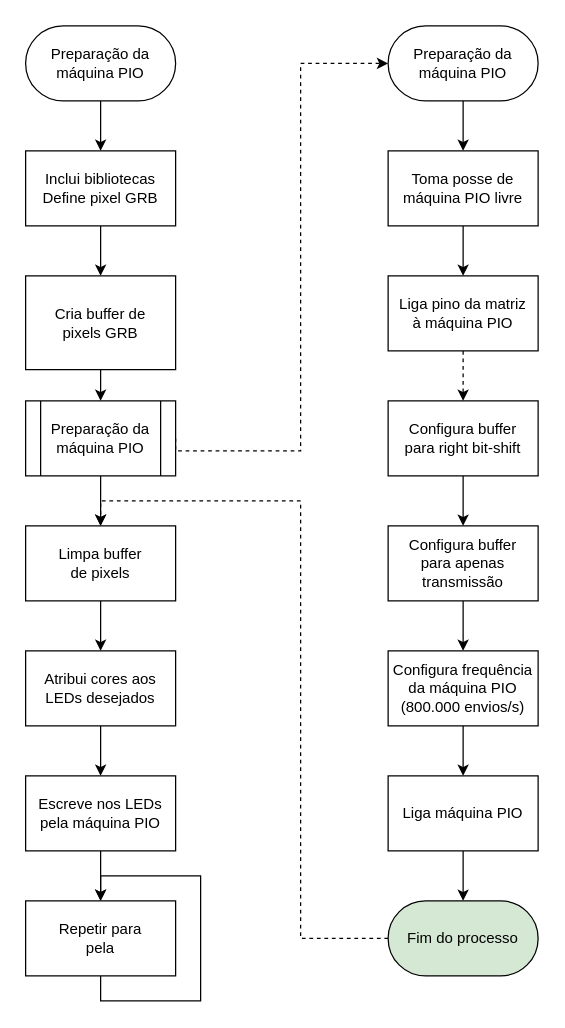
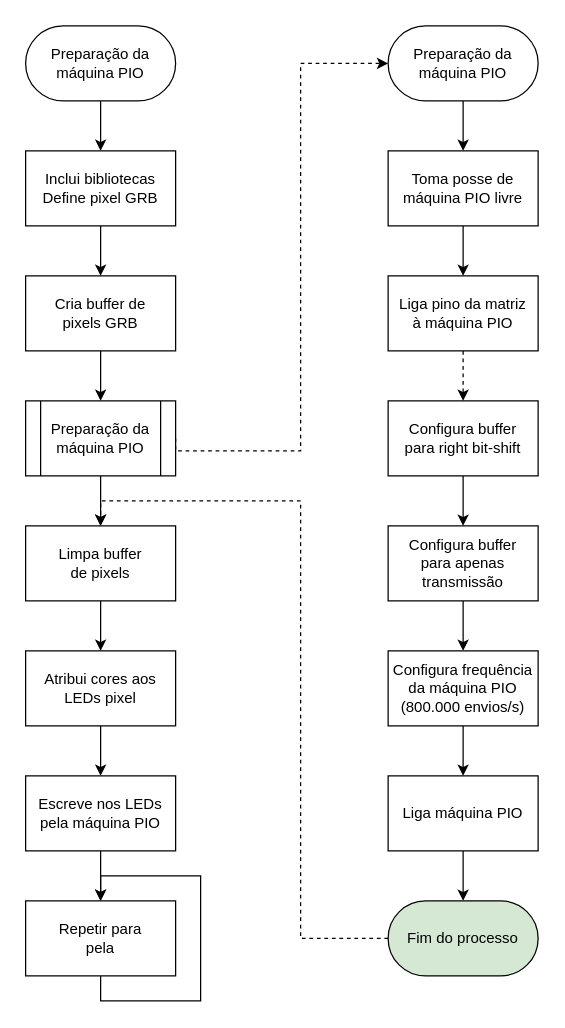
(101, 323) -> (101, 313)
(101, 688) -> (101, 688)
